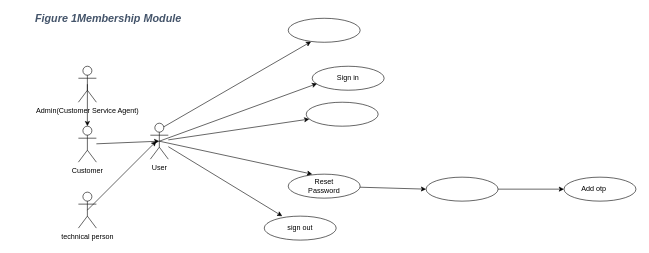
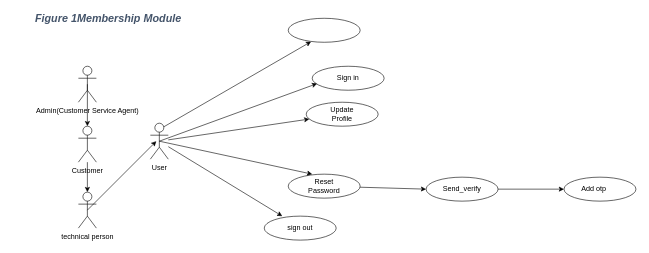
none -> (342, 114)
(103, 144) -> (87, 175)
none -> (462, 189)
